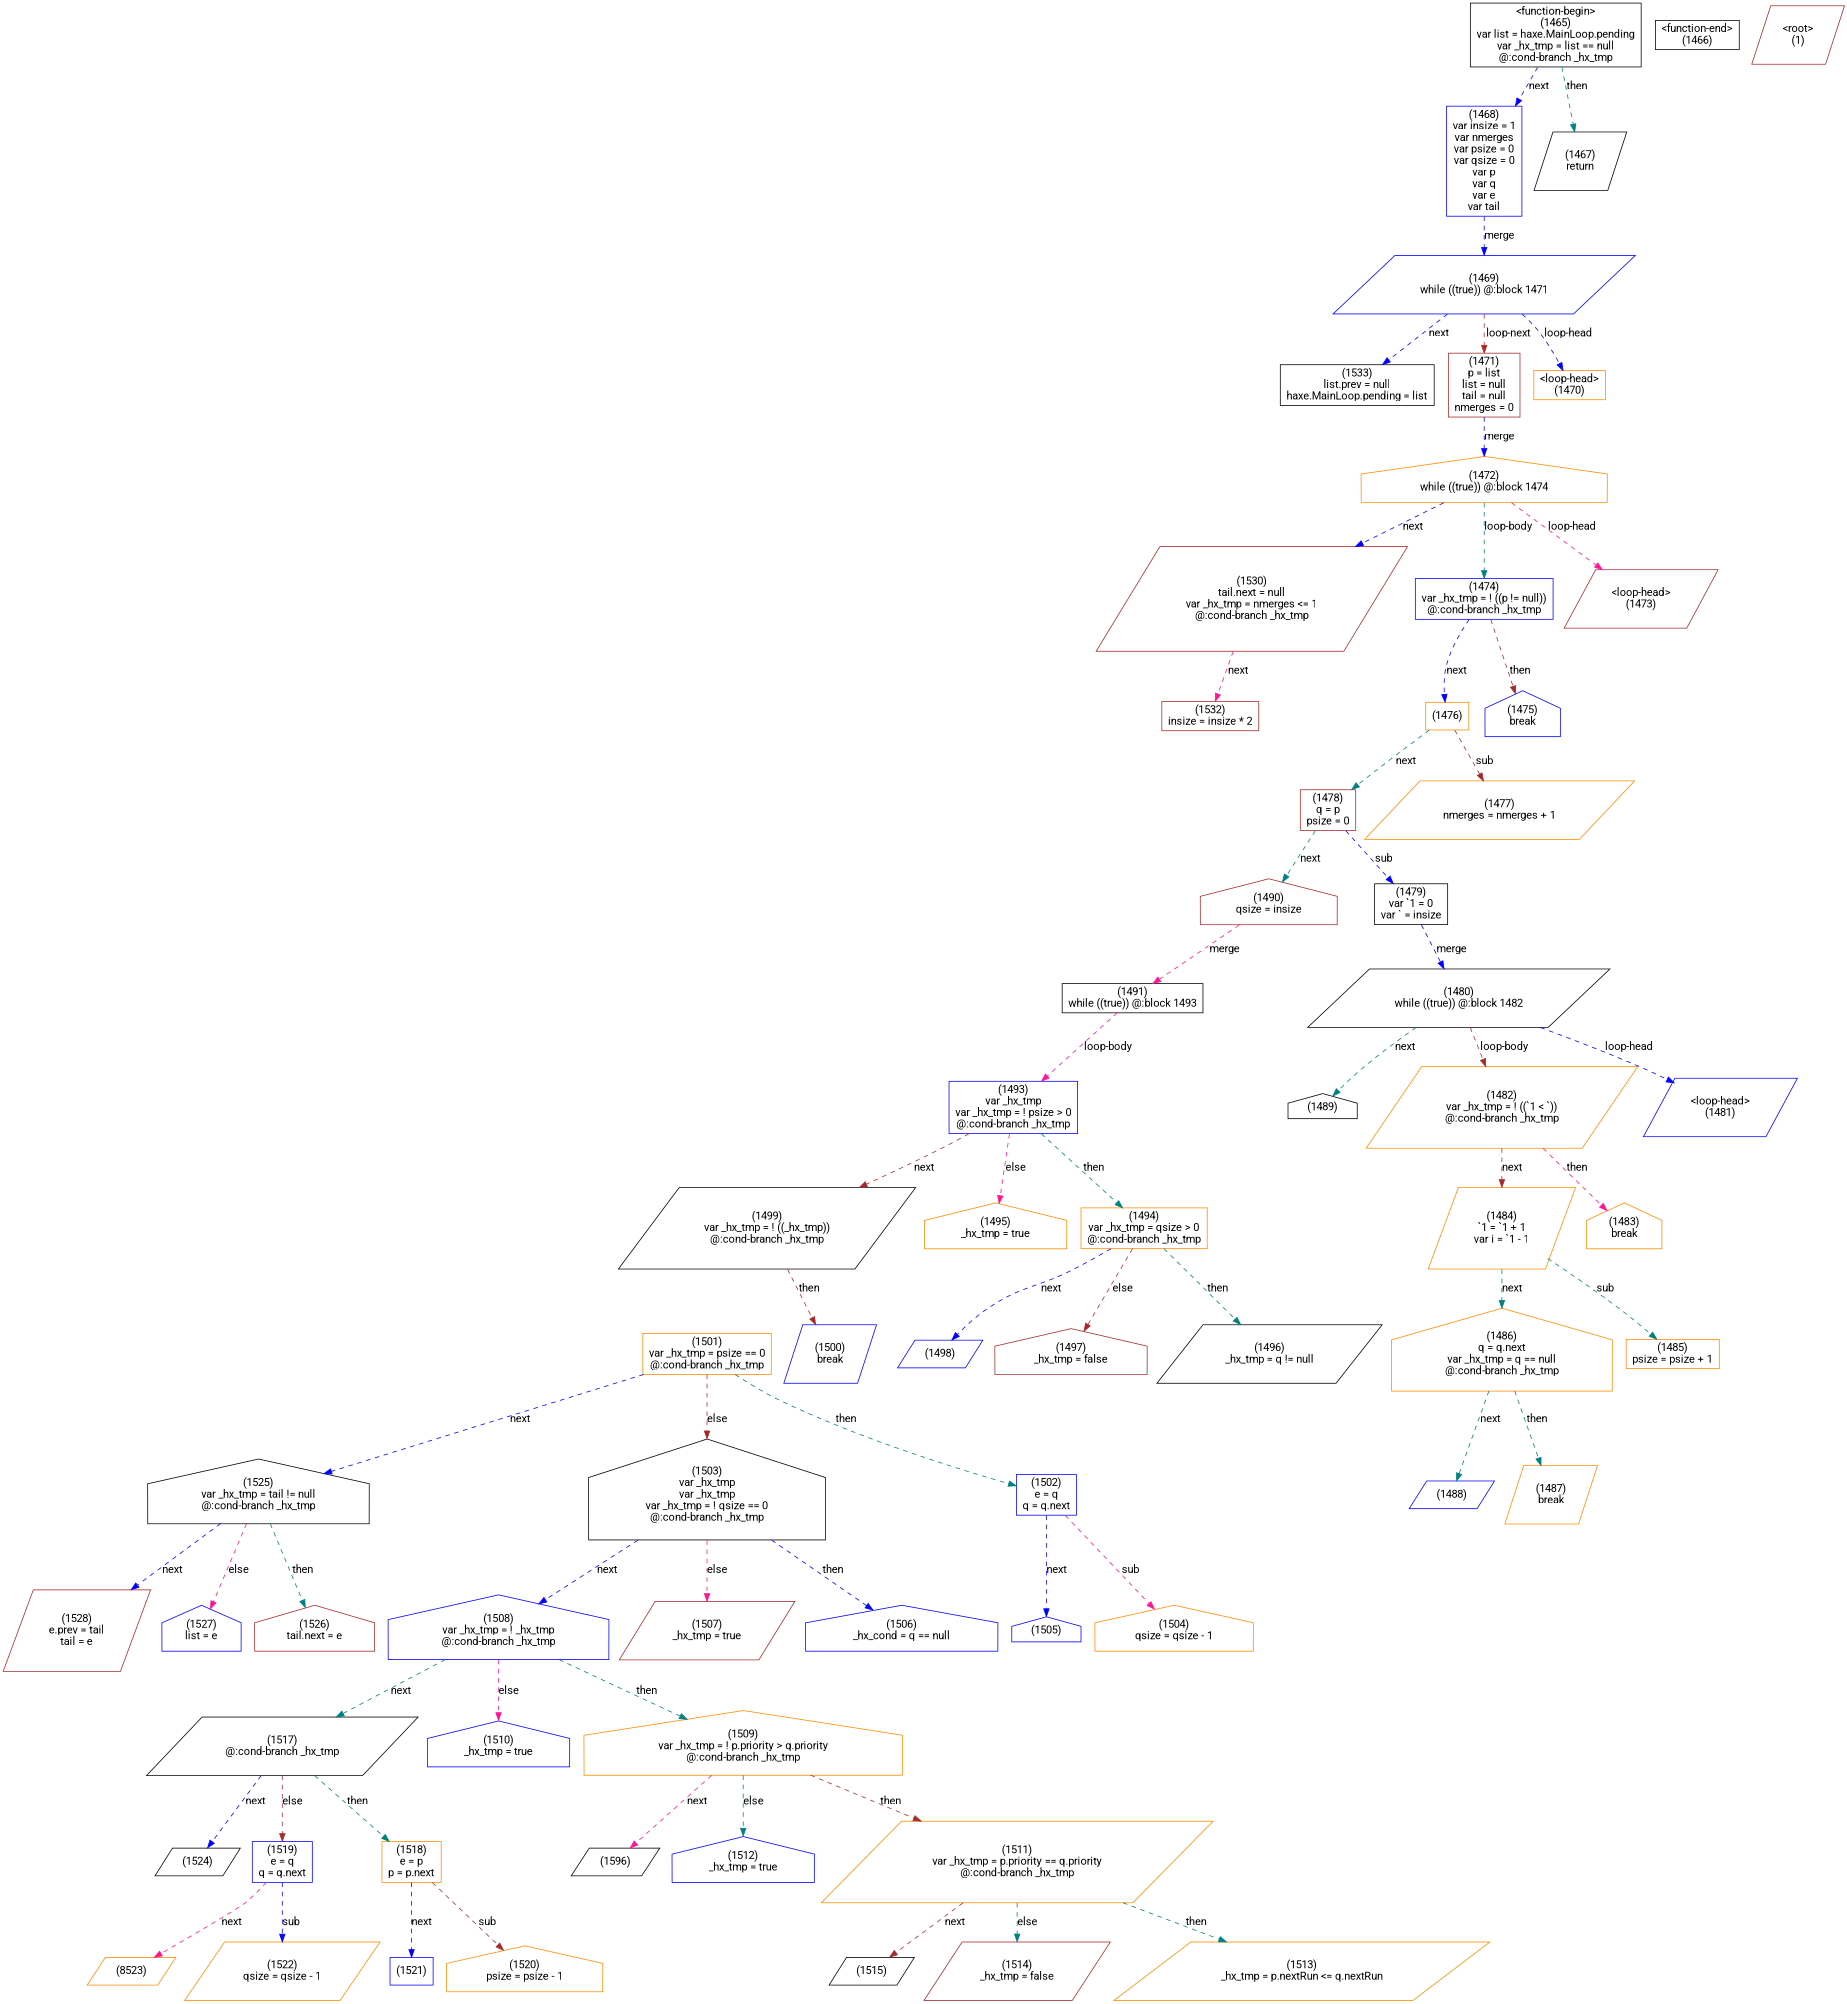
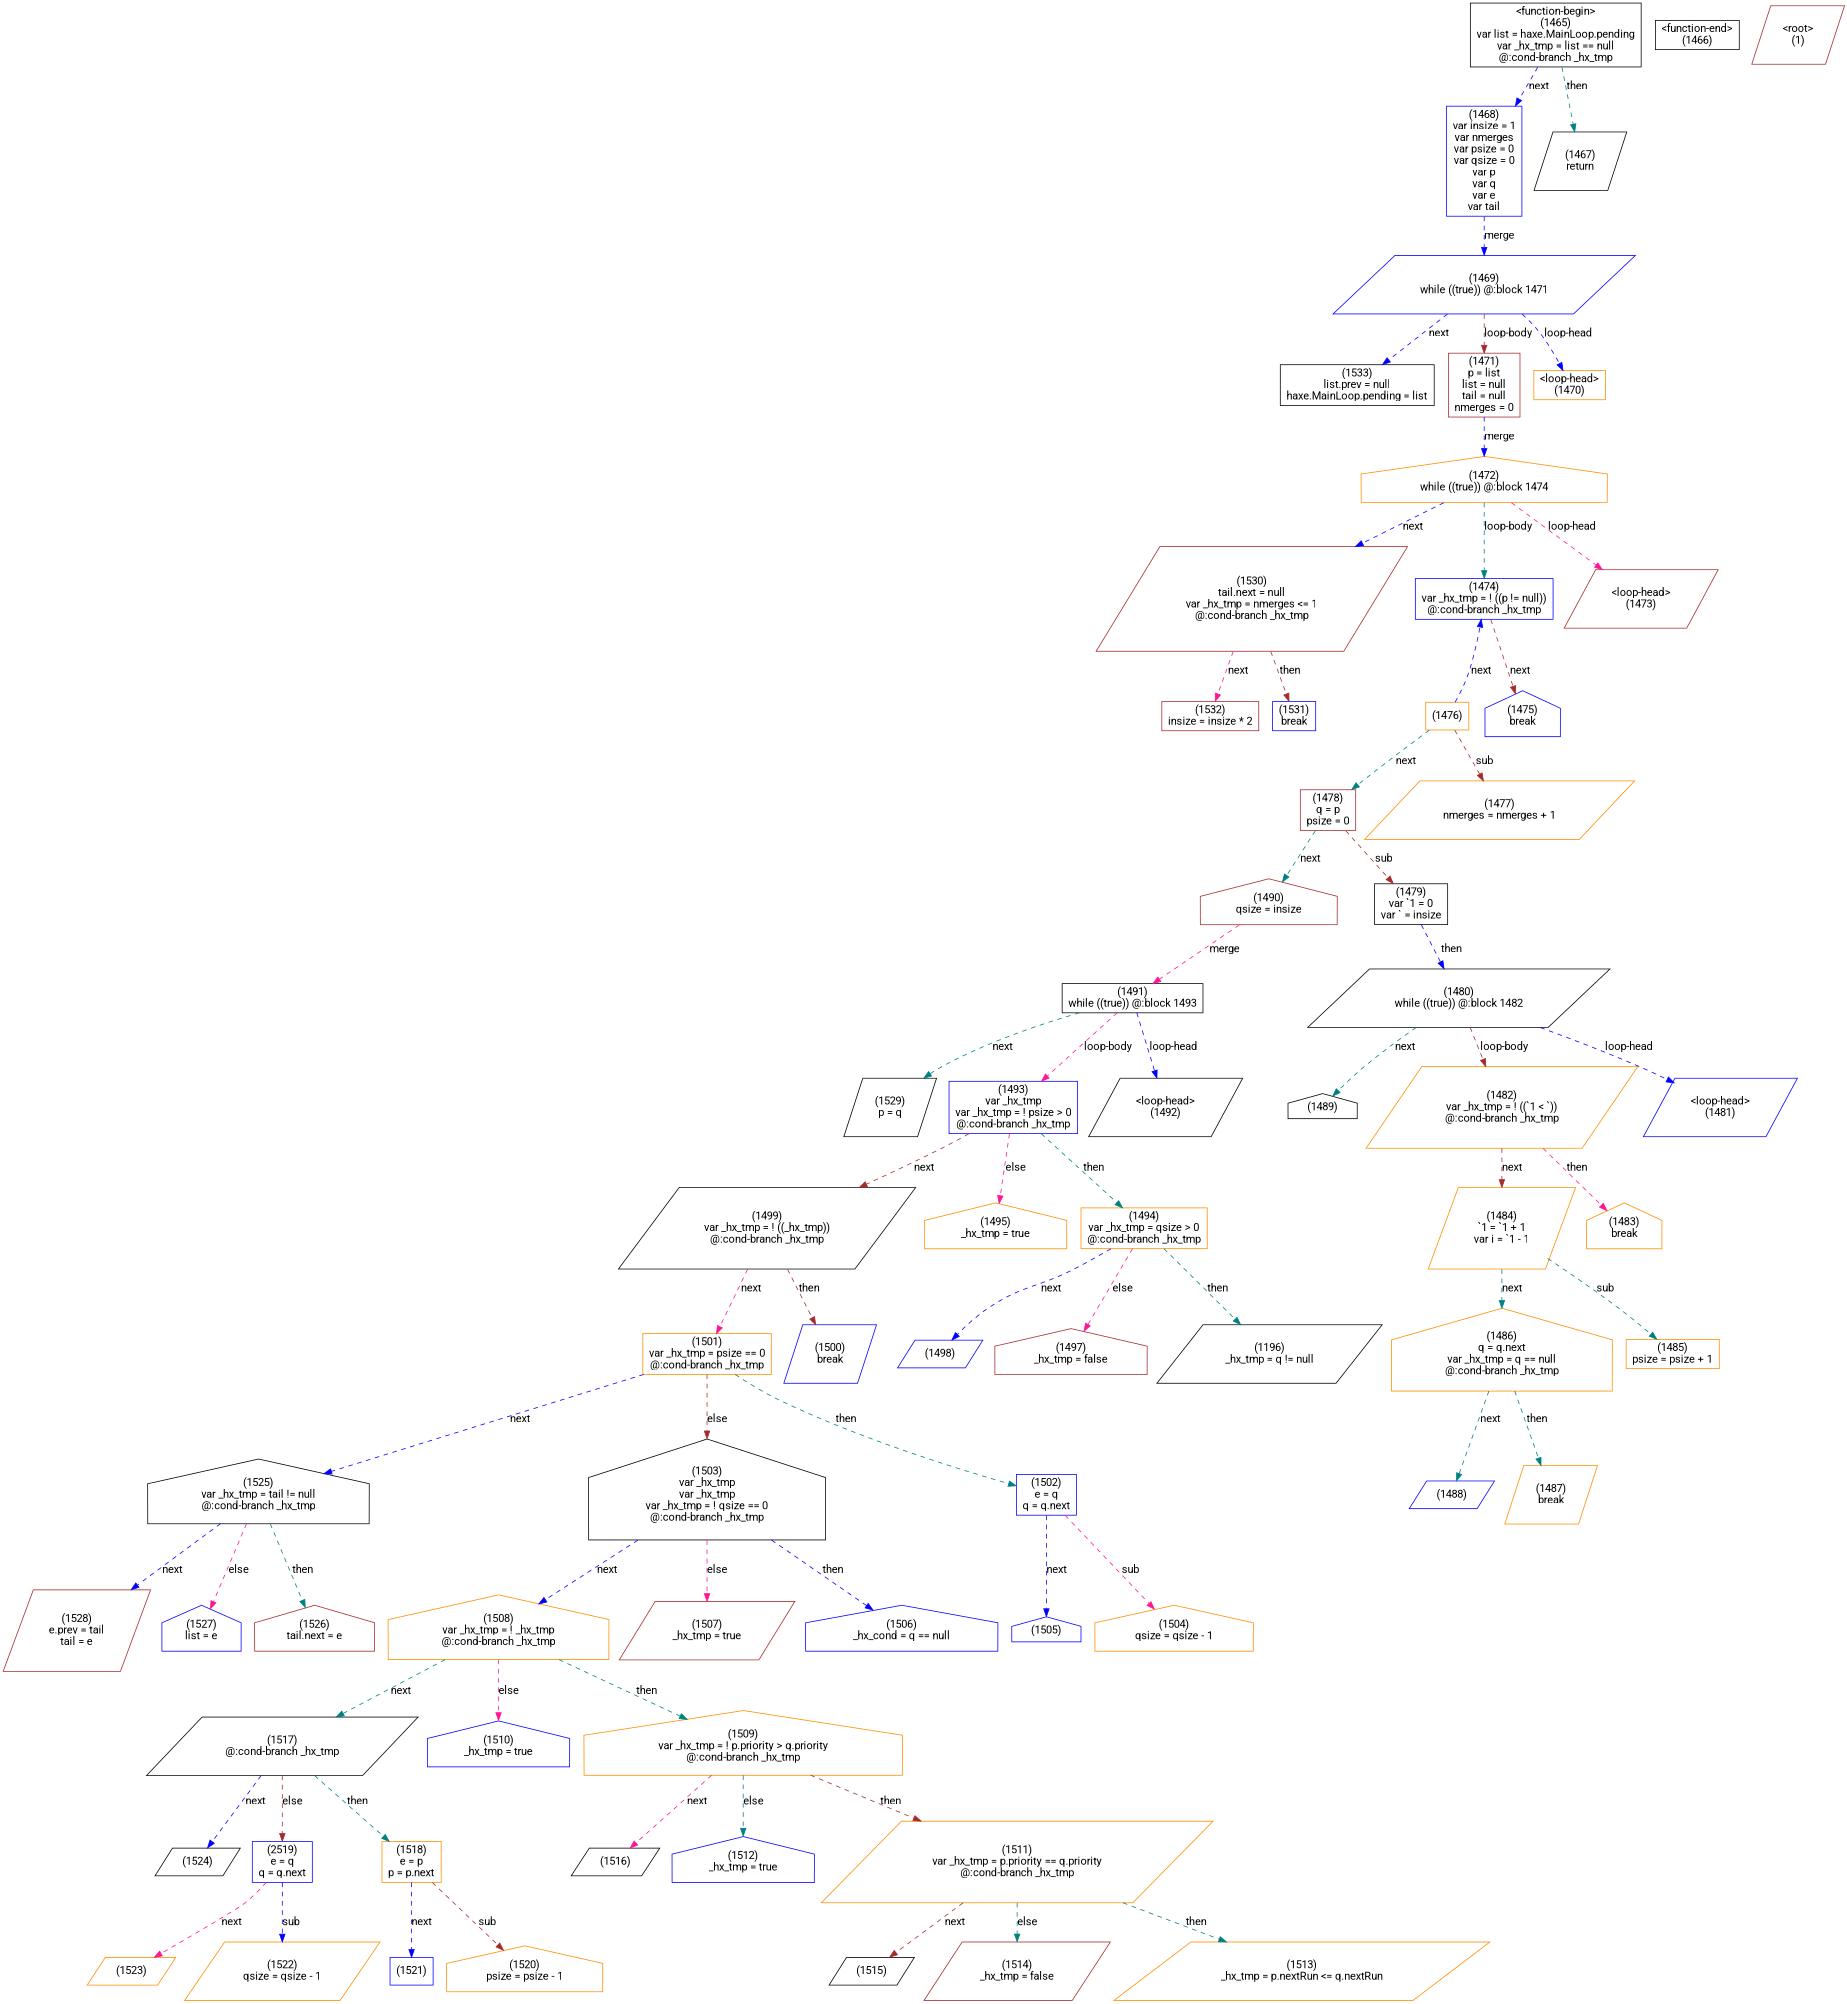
(1508, 334) -> (1508, 334)
(1450, 655) -> (1471, 666)
(1520, 671) -> (1520, 671)
none -> (1294, 716)
(1367, 854) -> (1367, 854)
(1452, 949) -> (1452, 949)
none -> (890, 1107)
none -> (1166, 1107)
(1110, 1286) -> (1110, 1286)
none -> (734, 1298)
(1270, 1354) -> (1270, 1354)
(499, 1631) -> (499, 1631)
(282, 1862) -> (282, 1862)
(615, 1862) -> (615, 1862)
(131, 1971) -> (131, 1971)
